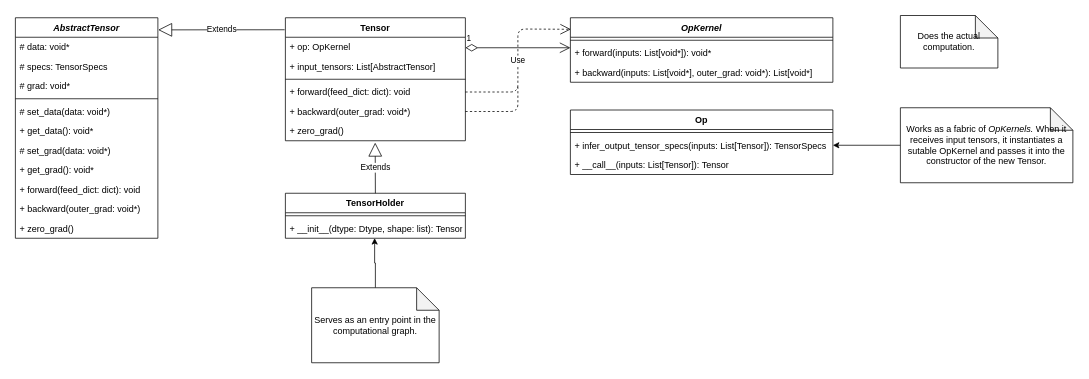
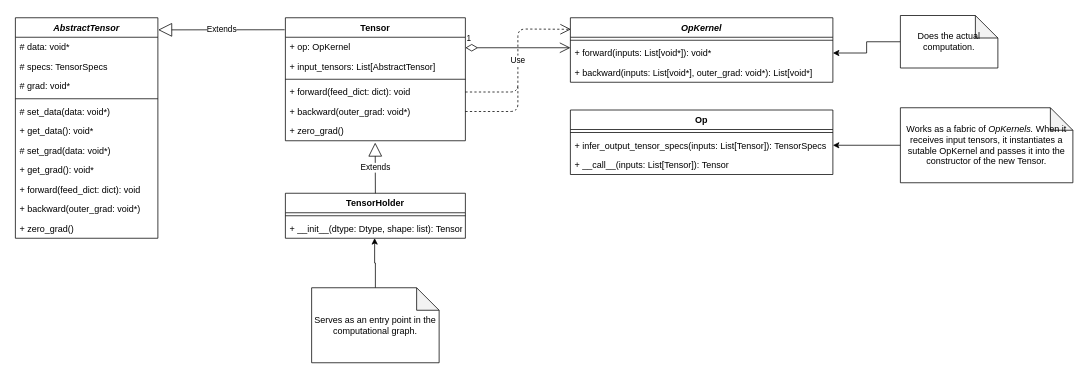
none -> (877, 42)
